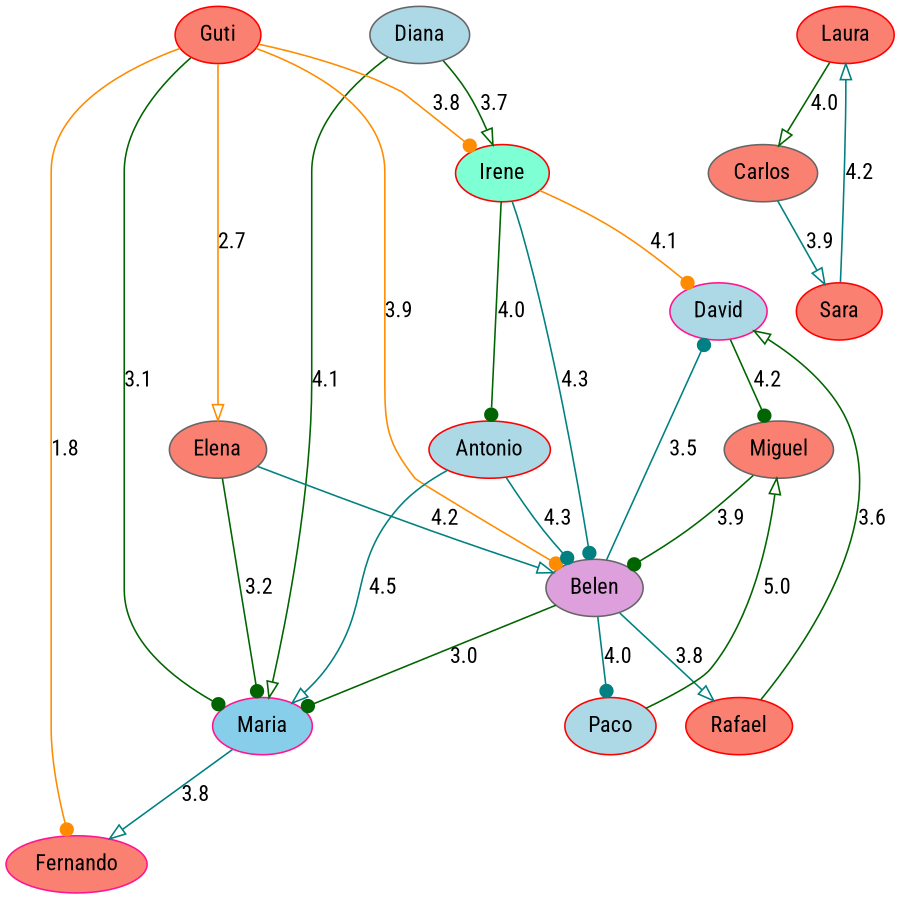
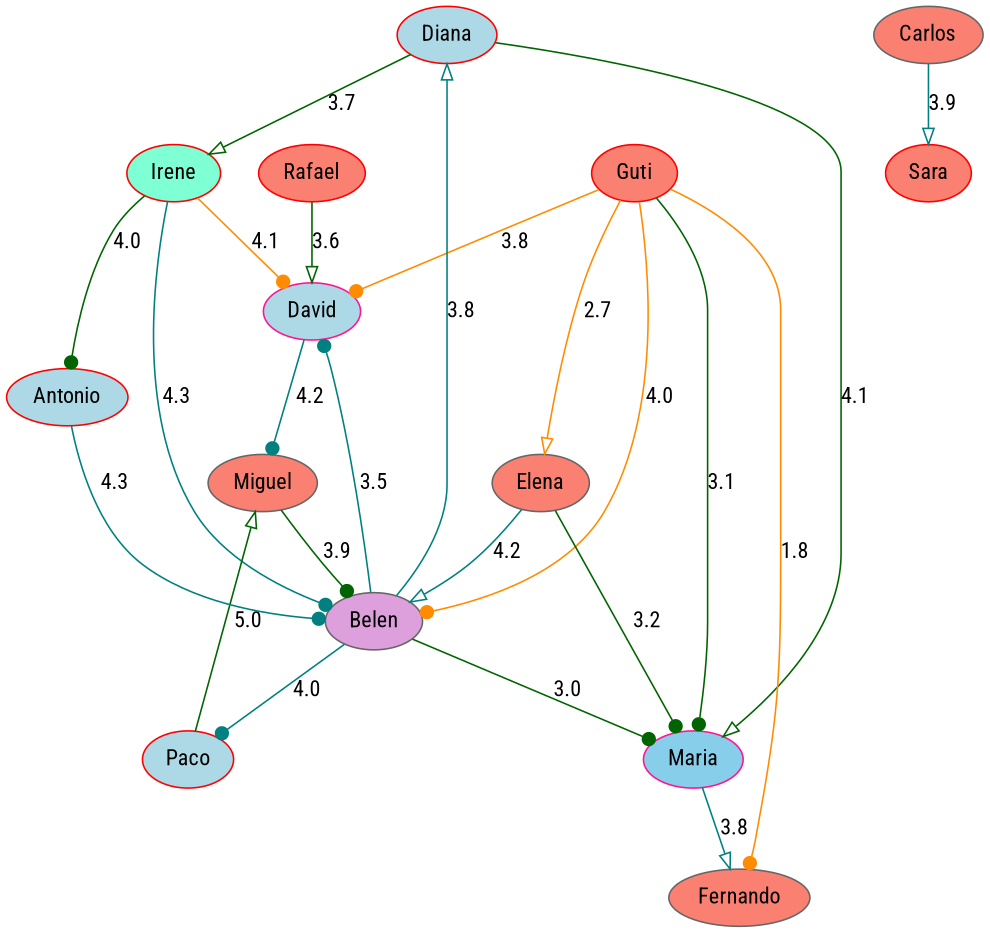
(420, 35) -> (447, 35)
(846, 35) -> none
(380, 82) -> (480, 239)
(399, 311) -> (660, 397)
(746, 375) -> (289, 391)
(364, 573) -> none
(661, 651) -> (447, 344)
(77, 864) -> (739, 898)
